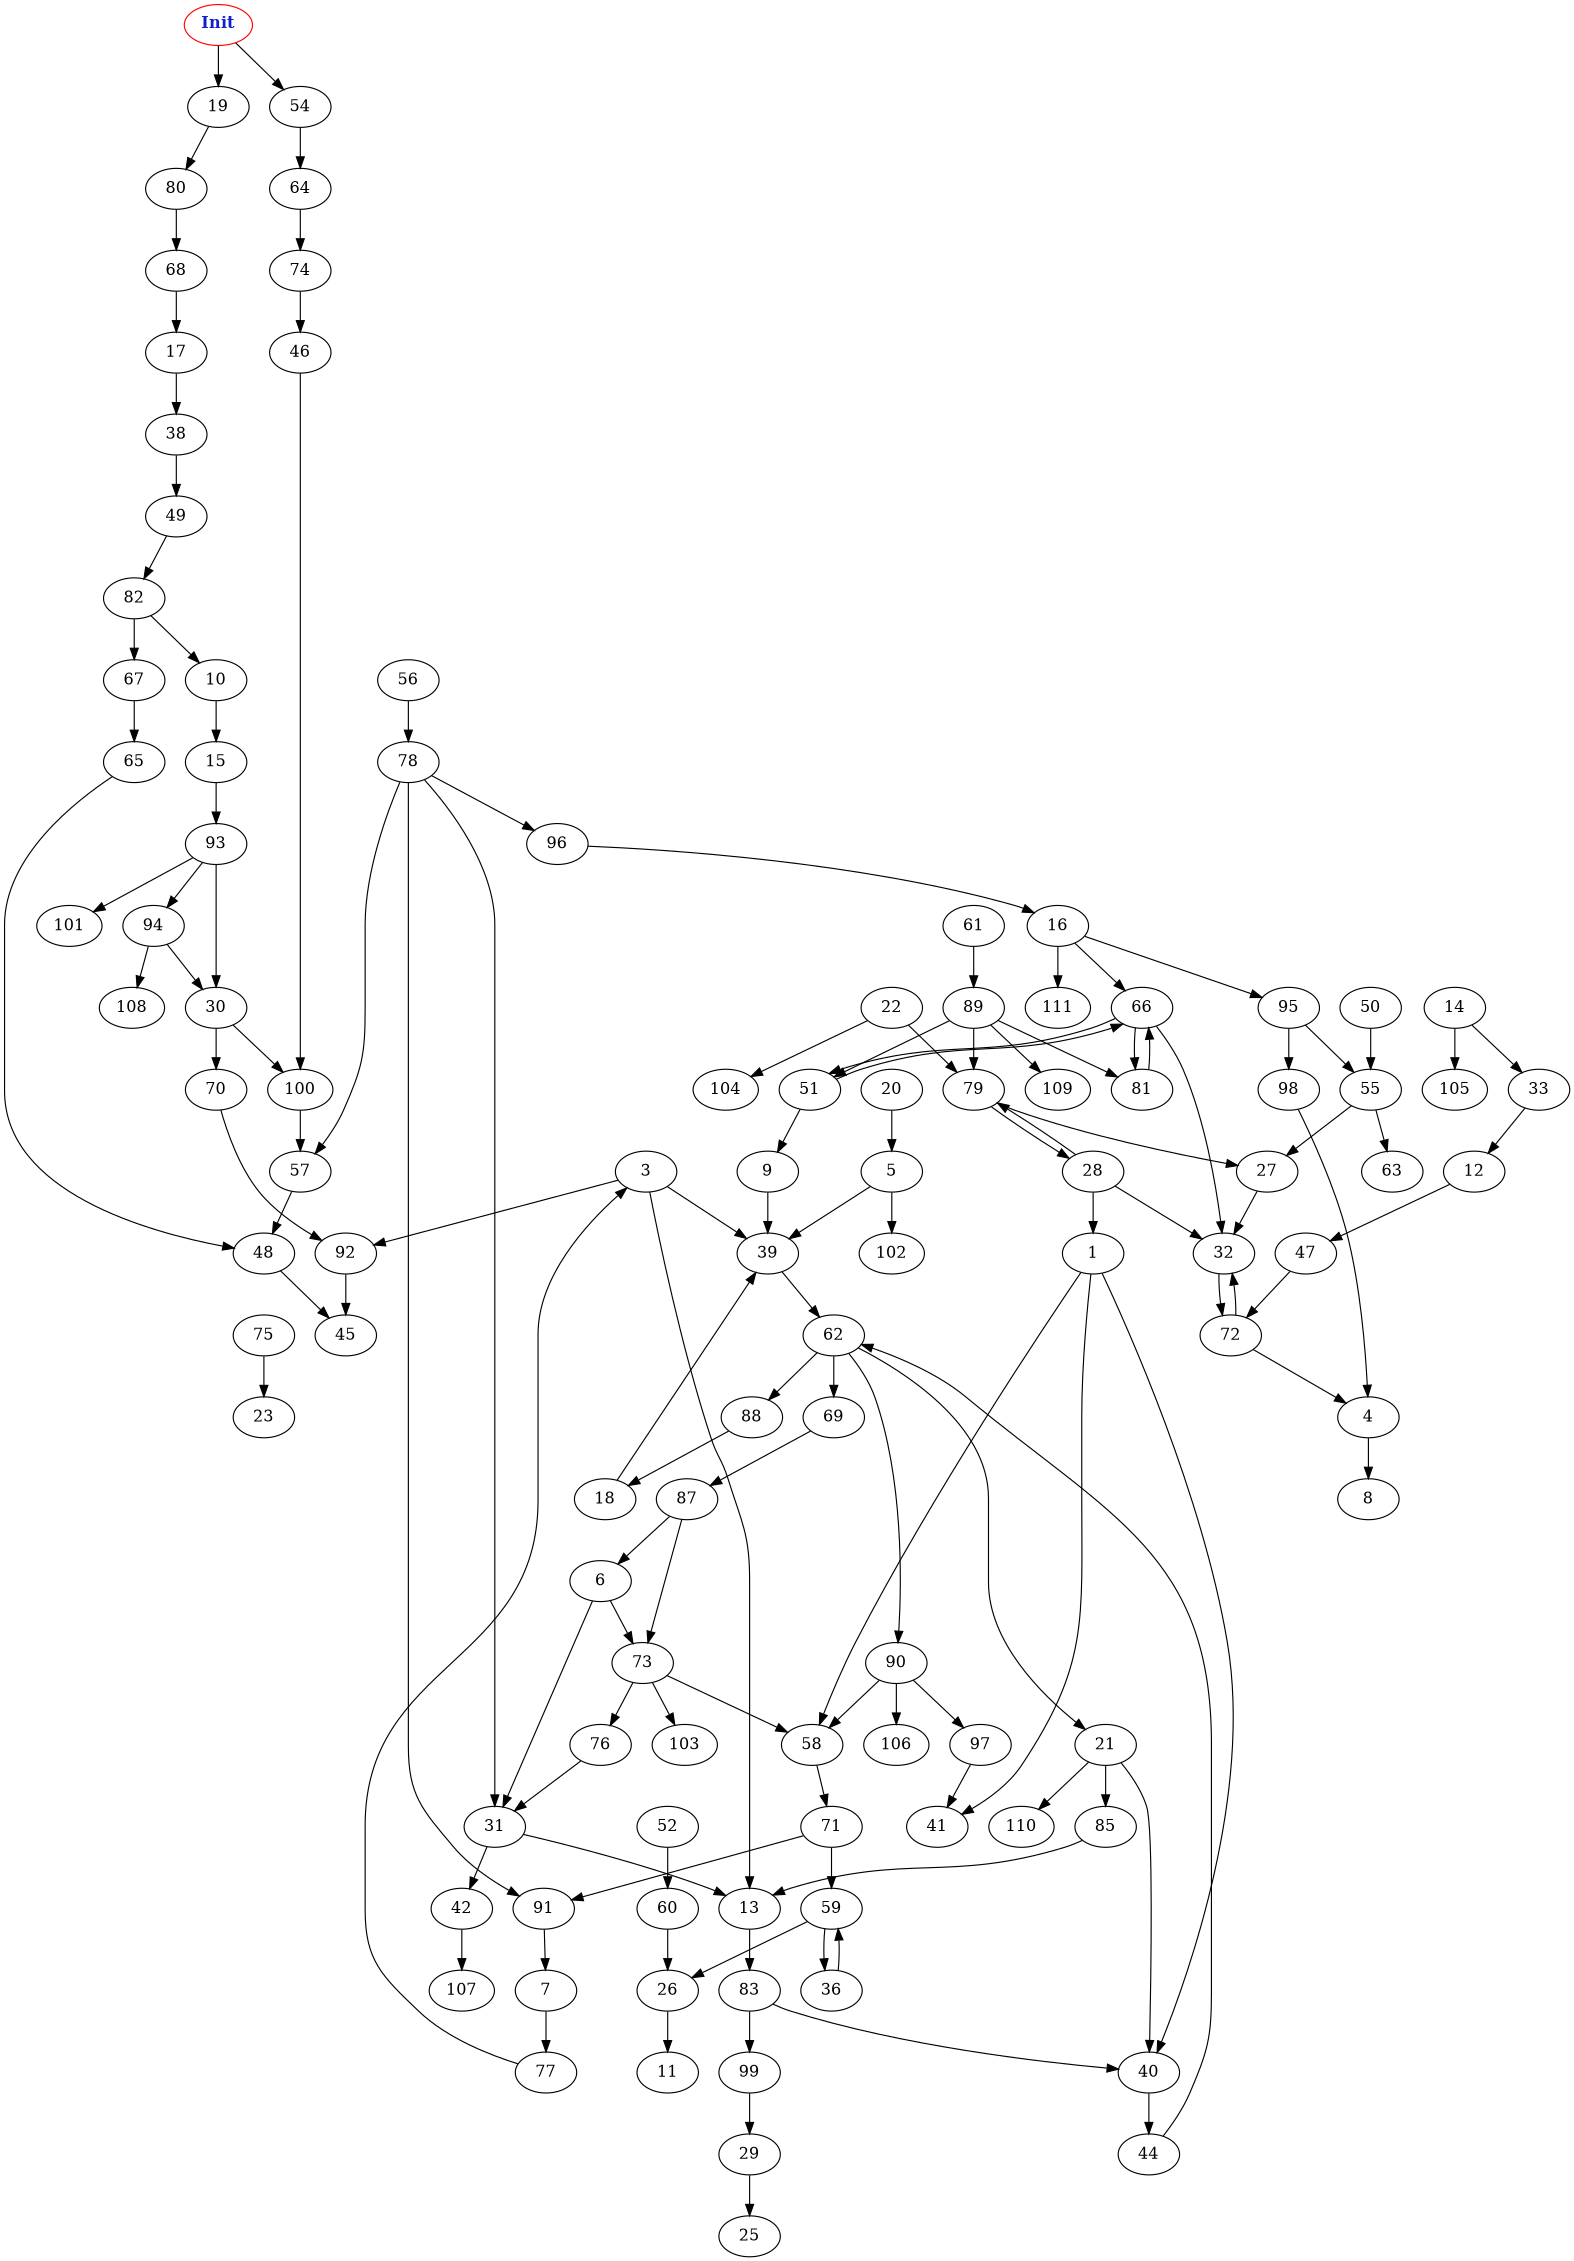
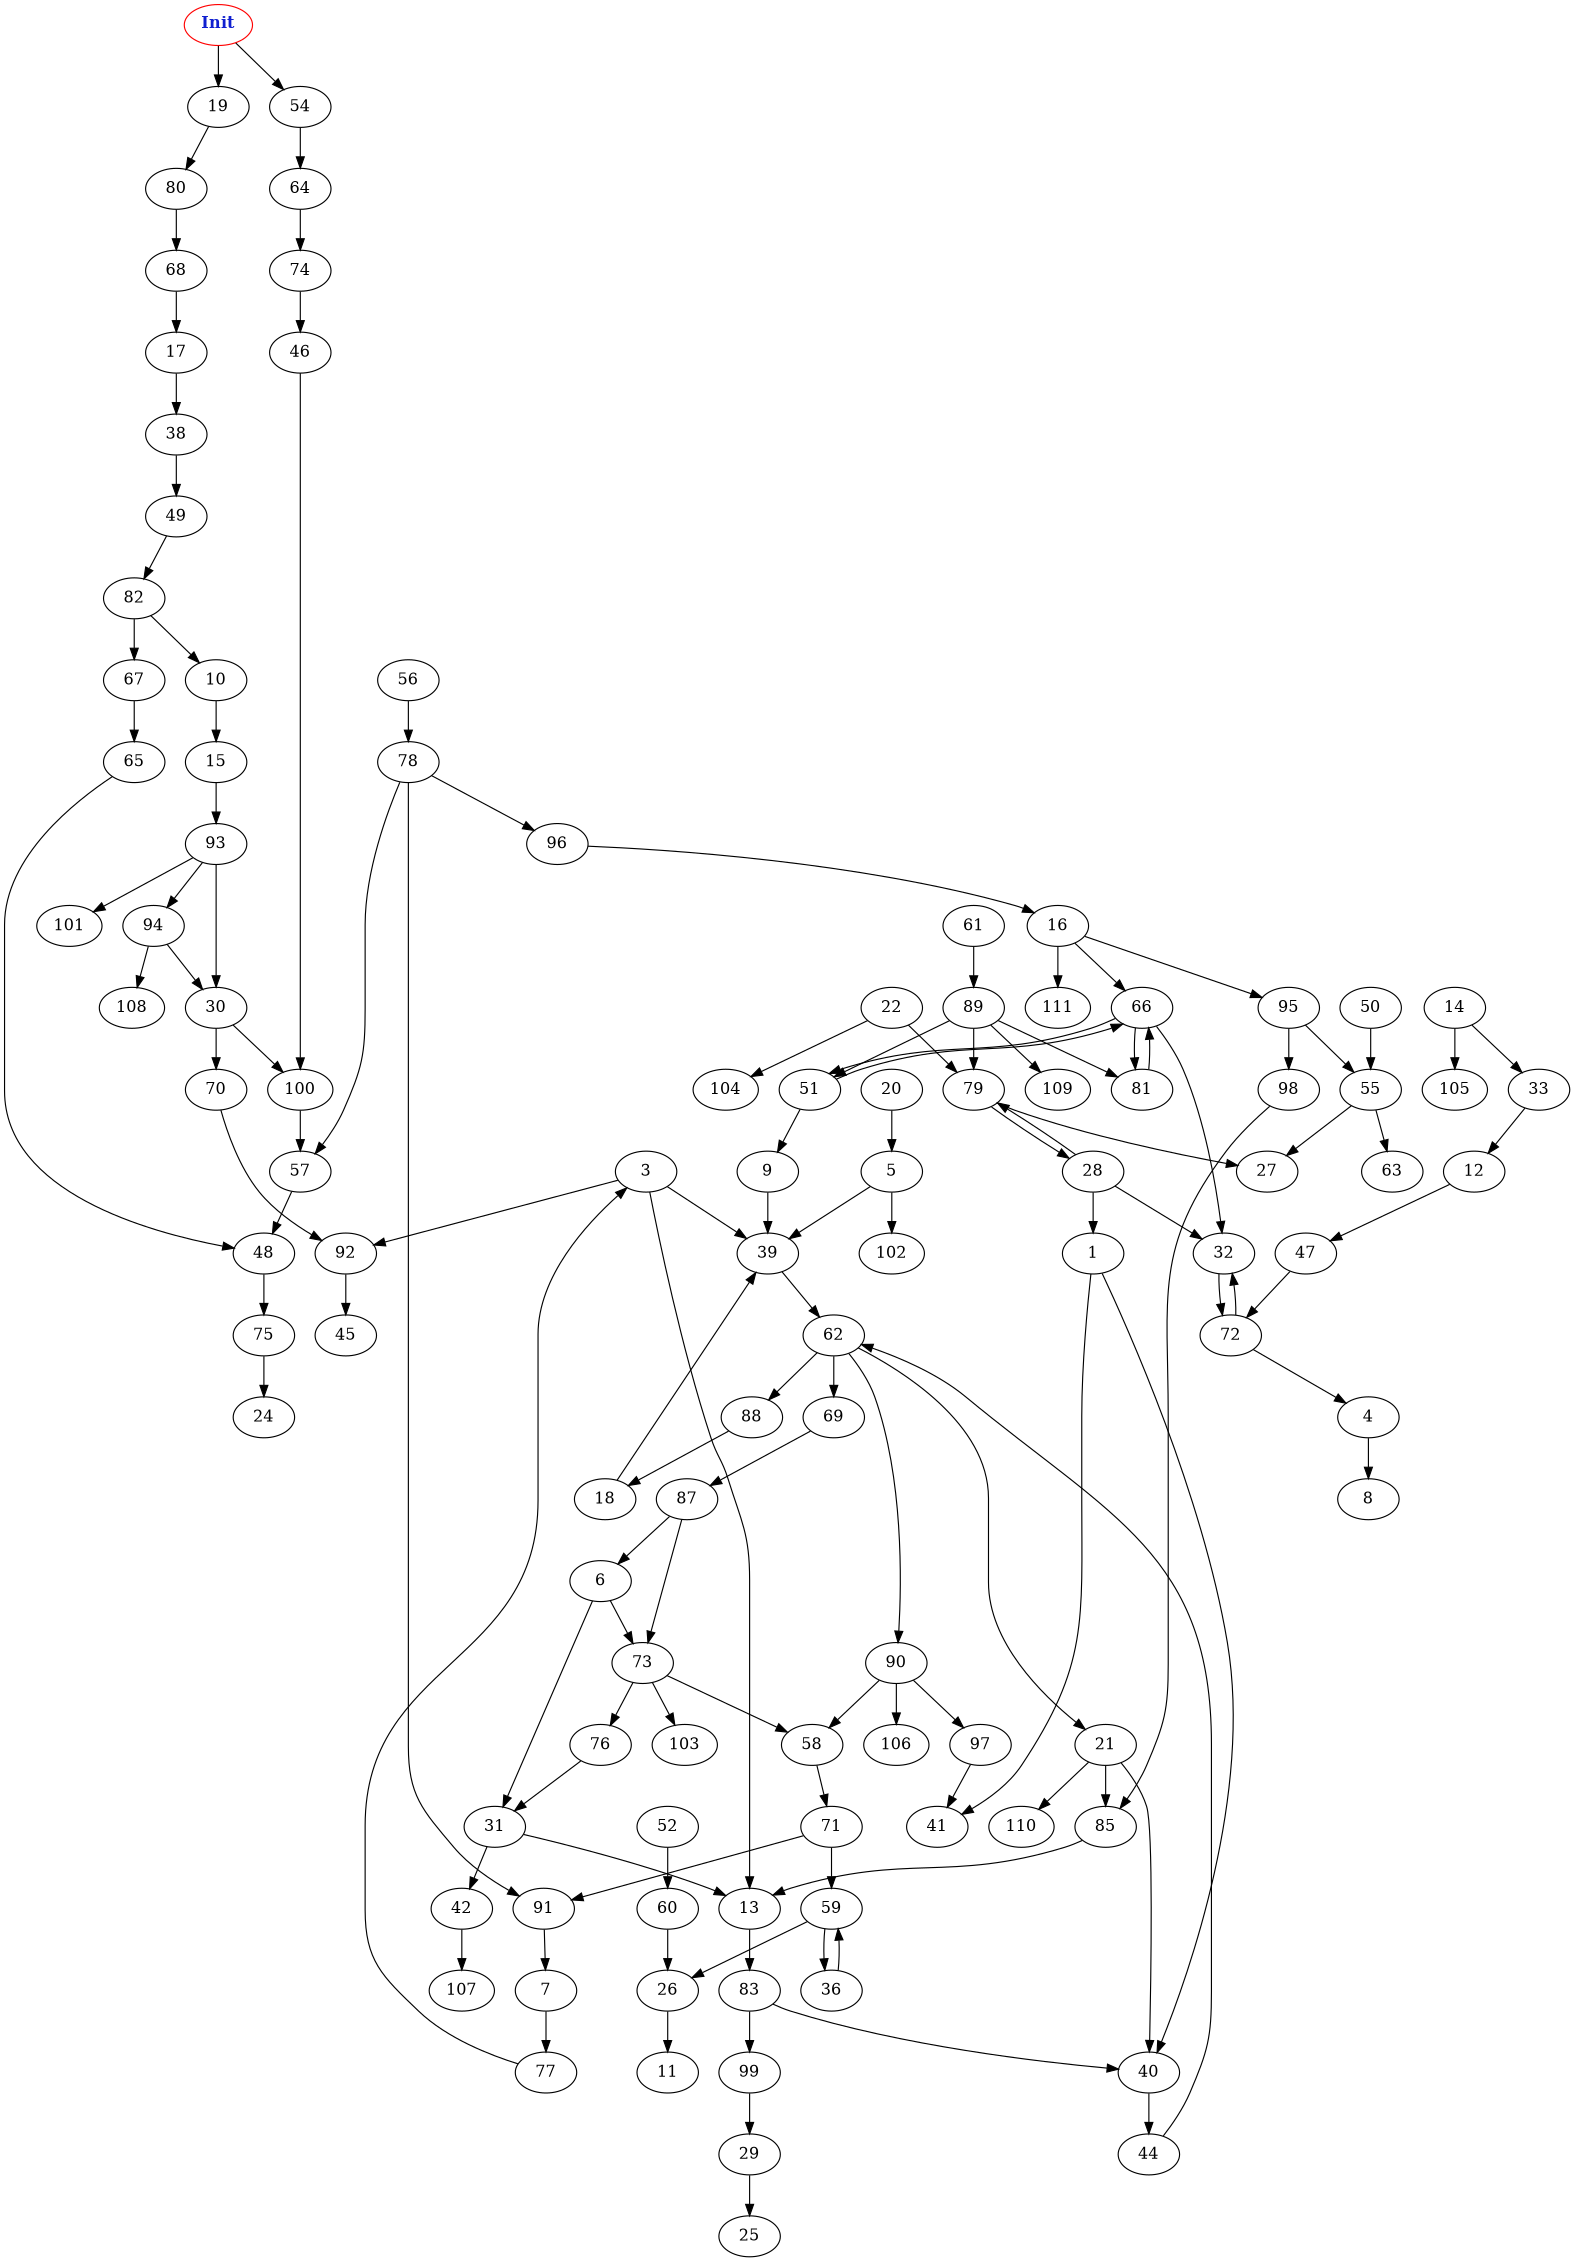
(1248, 1207) -> none
(1349, 1243) -> (1168, 1460)
(495, 1278) -> none
(301, 1290) -> (264, 1289)
(264, 1417) -> (264, 1417)
(943, 1488) -> none
